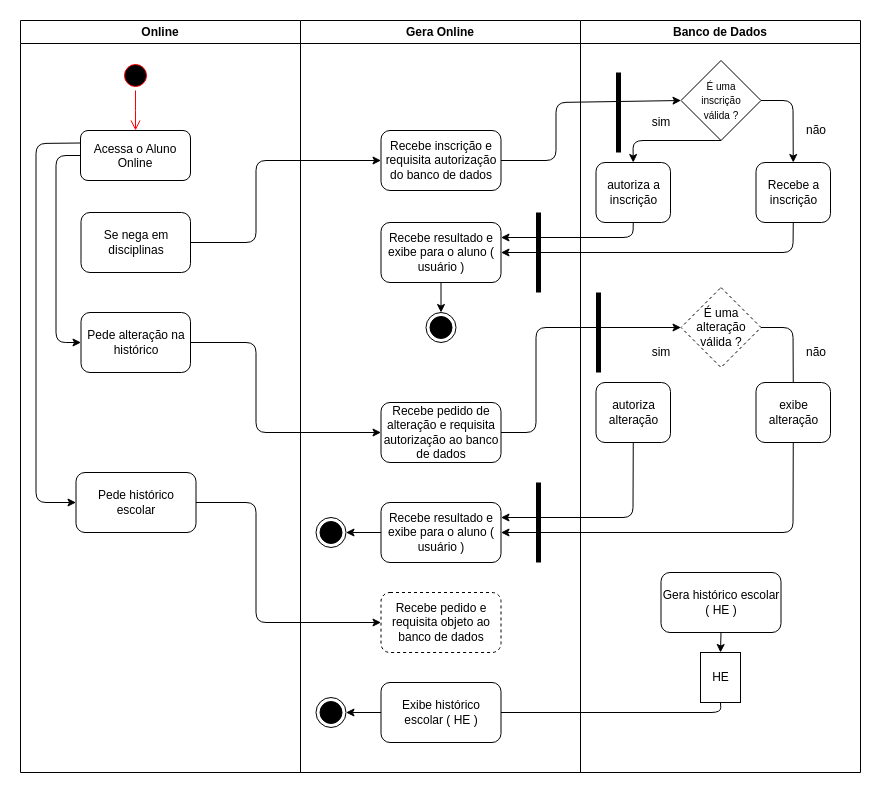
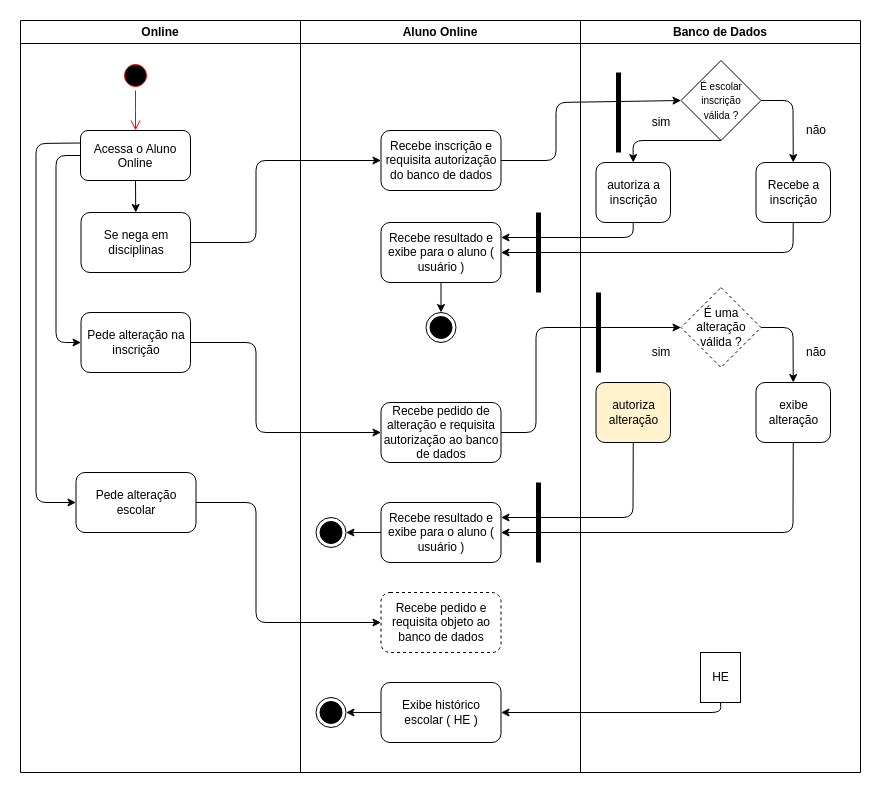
(441, 33) -> (441, 33)
(722, 101) -> (722, 101)
none -> (136, 193)
(137, 343) -> (137, 343)
(793, 377) -> (793, 374)
(633, 413) -> (633, 413)
(137, 503) -> (137, 503)
(721, 603) -> none
(721, 639) -> none
(506, 713) -> (509, 713)
